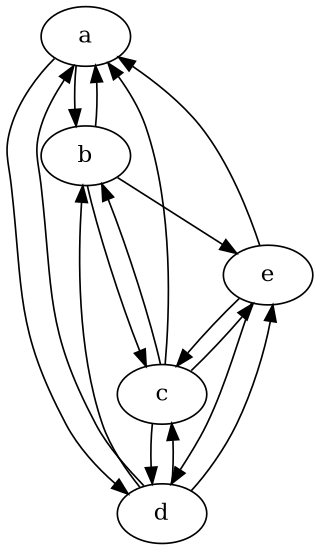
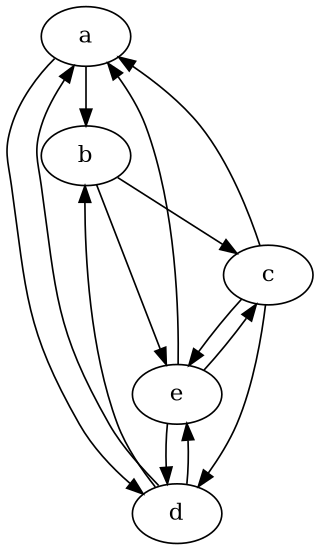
(97, 104) -> none
(137, 281) -> none
(173, 462) -> none
